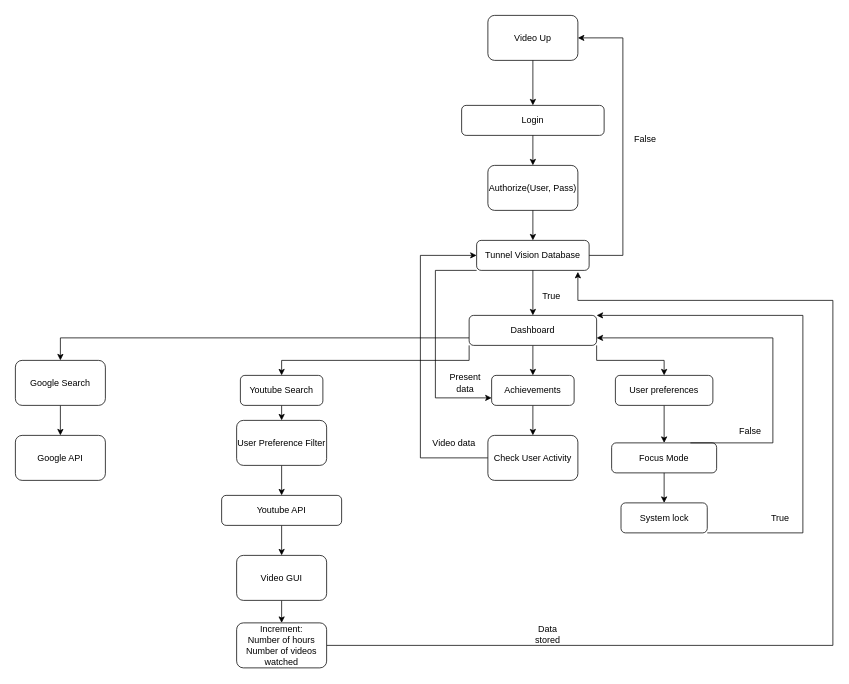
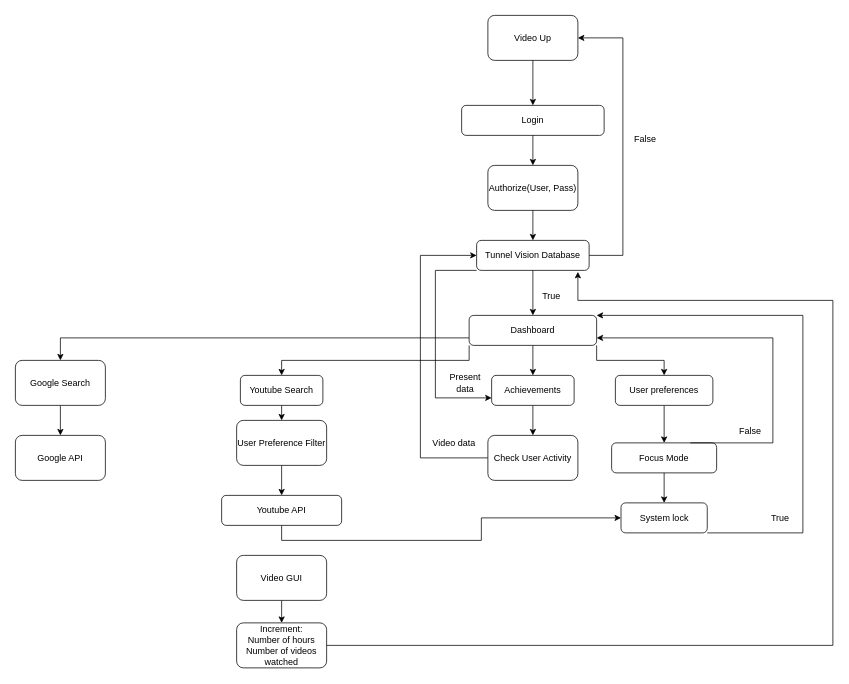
(282, 545) -> (392, 540)
(548, 634) -> none
